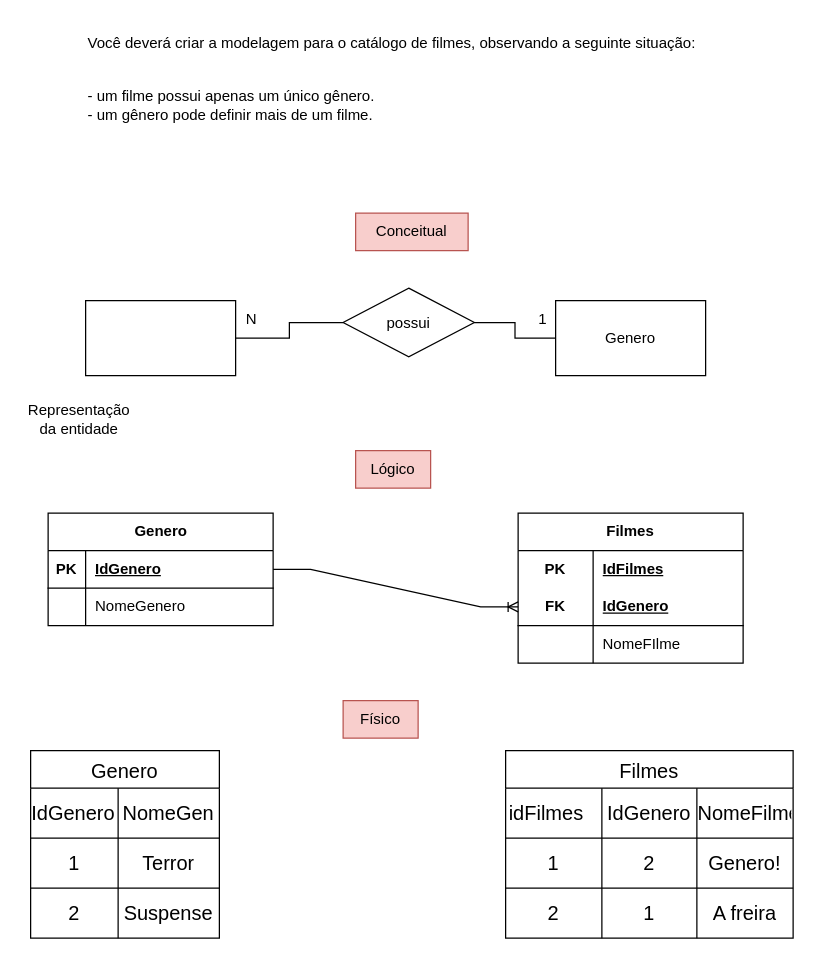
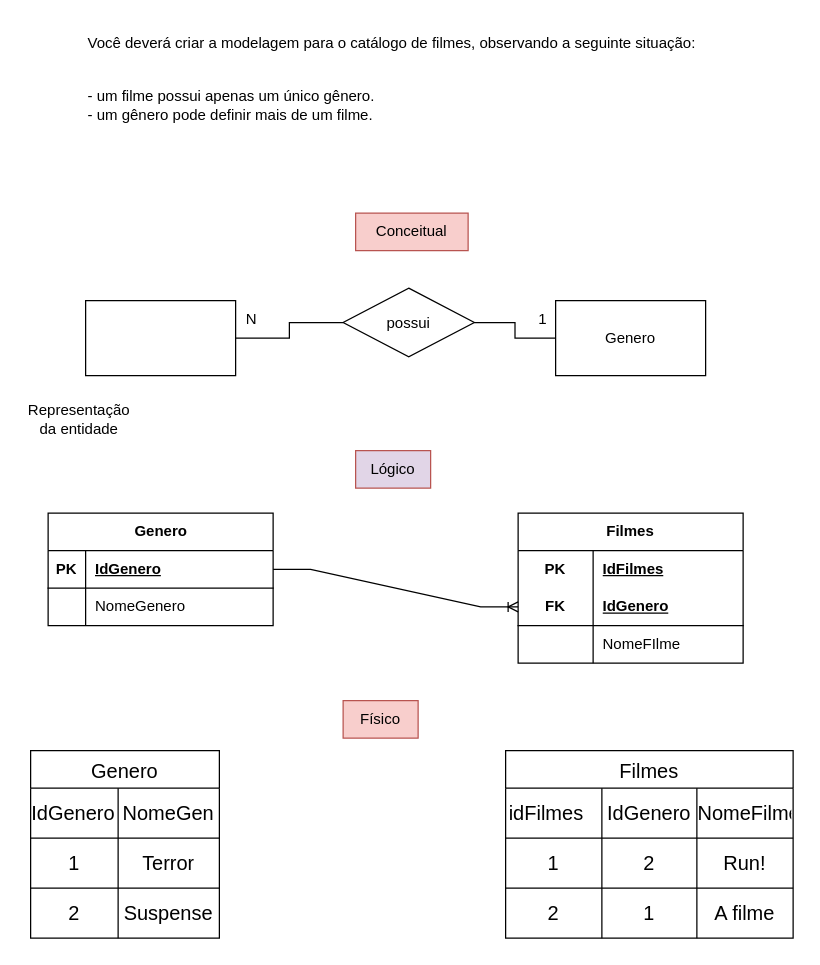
(393, 469) -> (393, 469)
(745, 863) -> (745, 863)
(745, 913) -> (745, 913)
